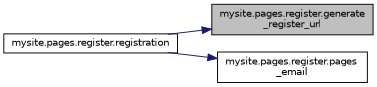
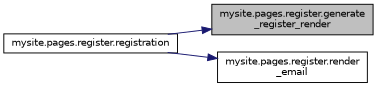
(292, 20) -> (292, 20)
(292, 67) -> (292, 67)
